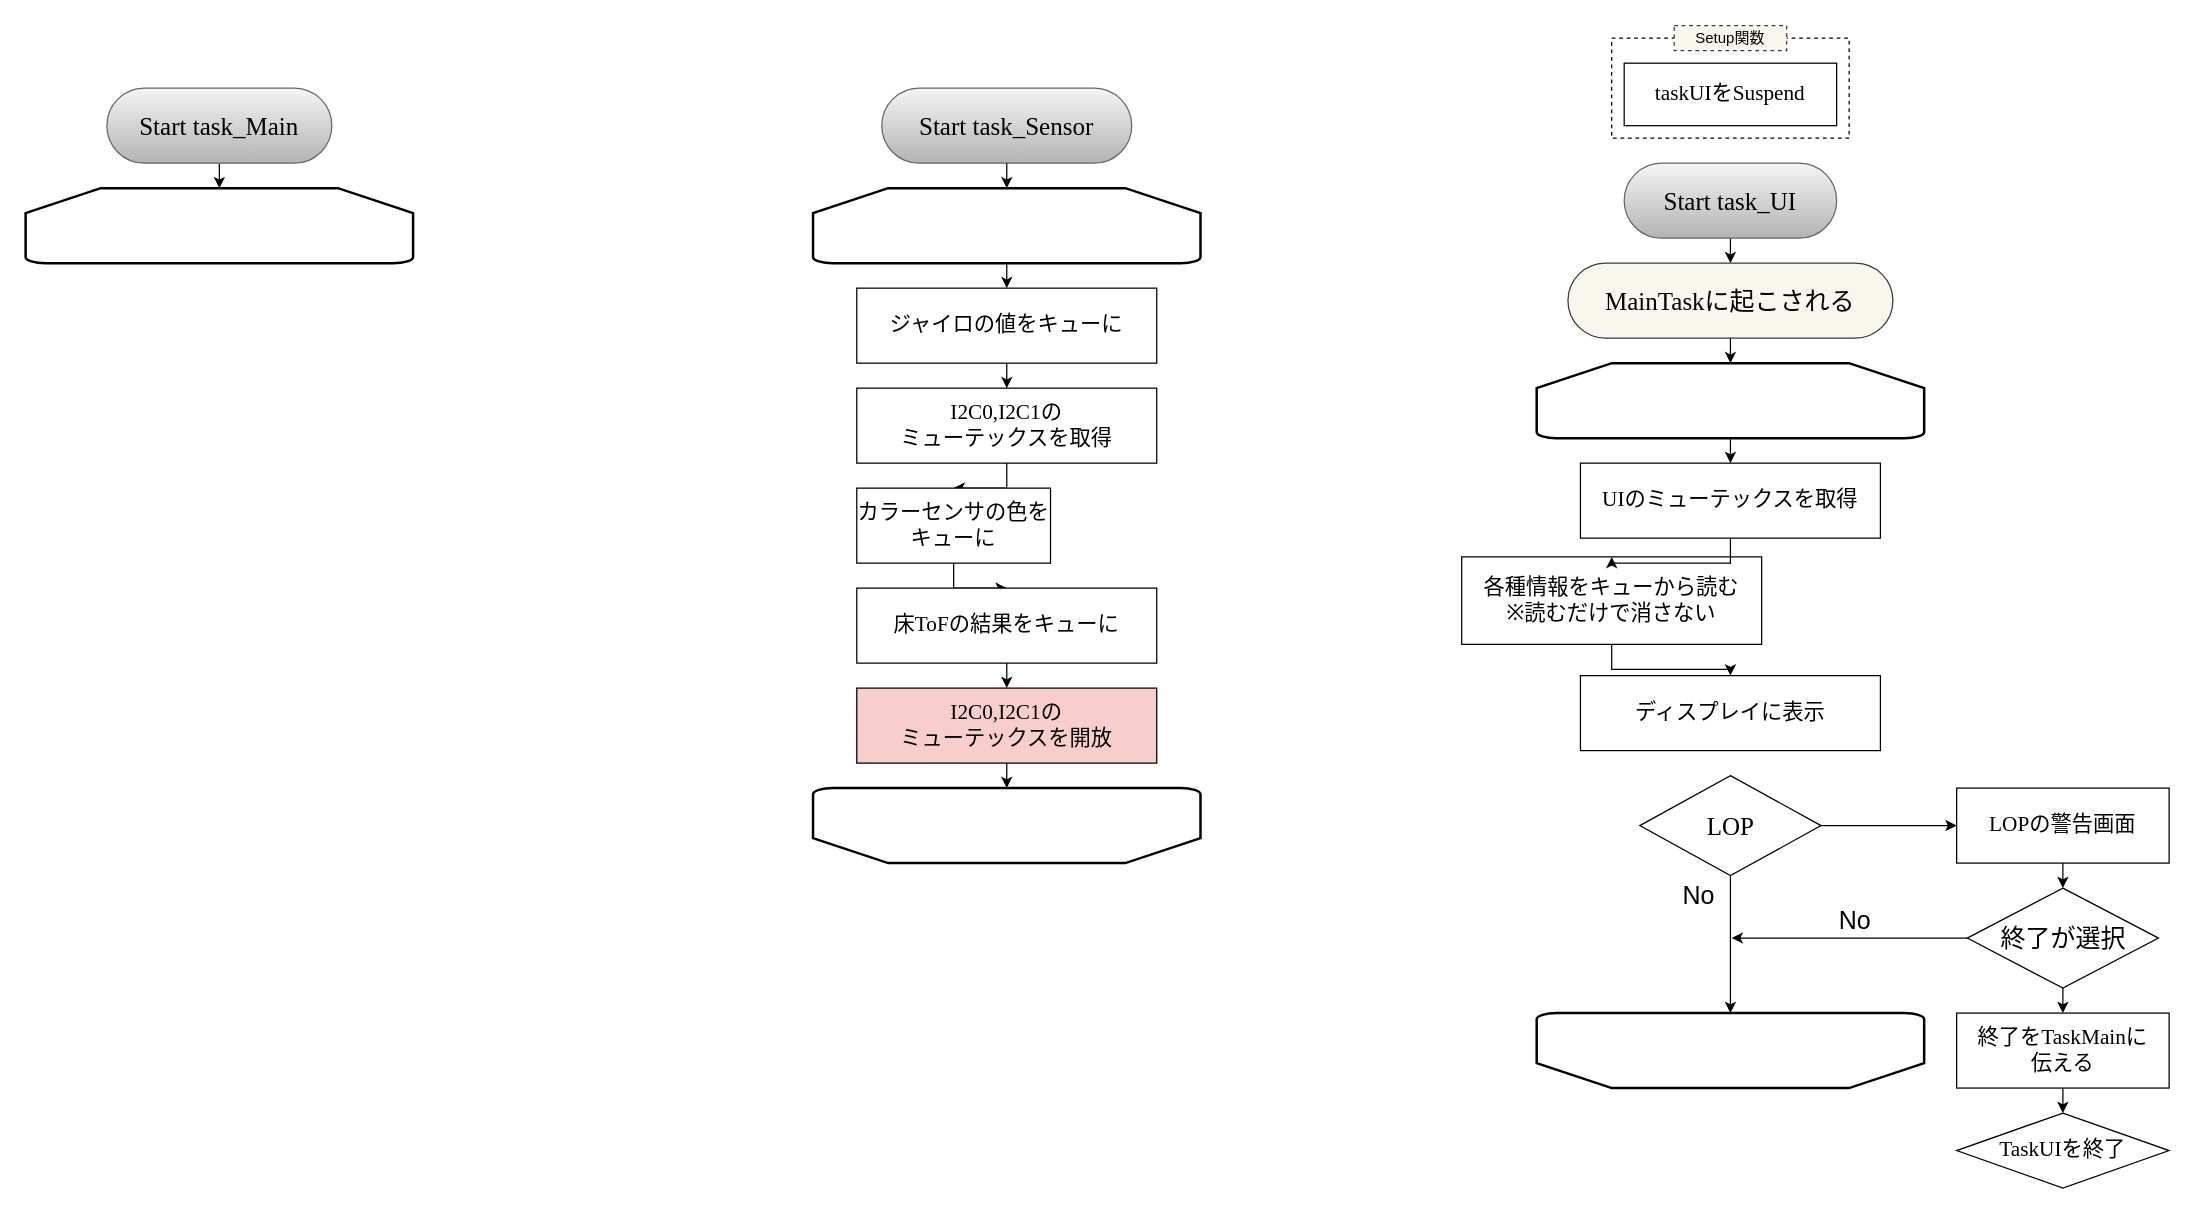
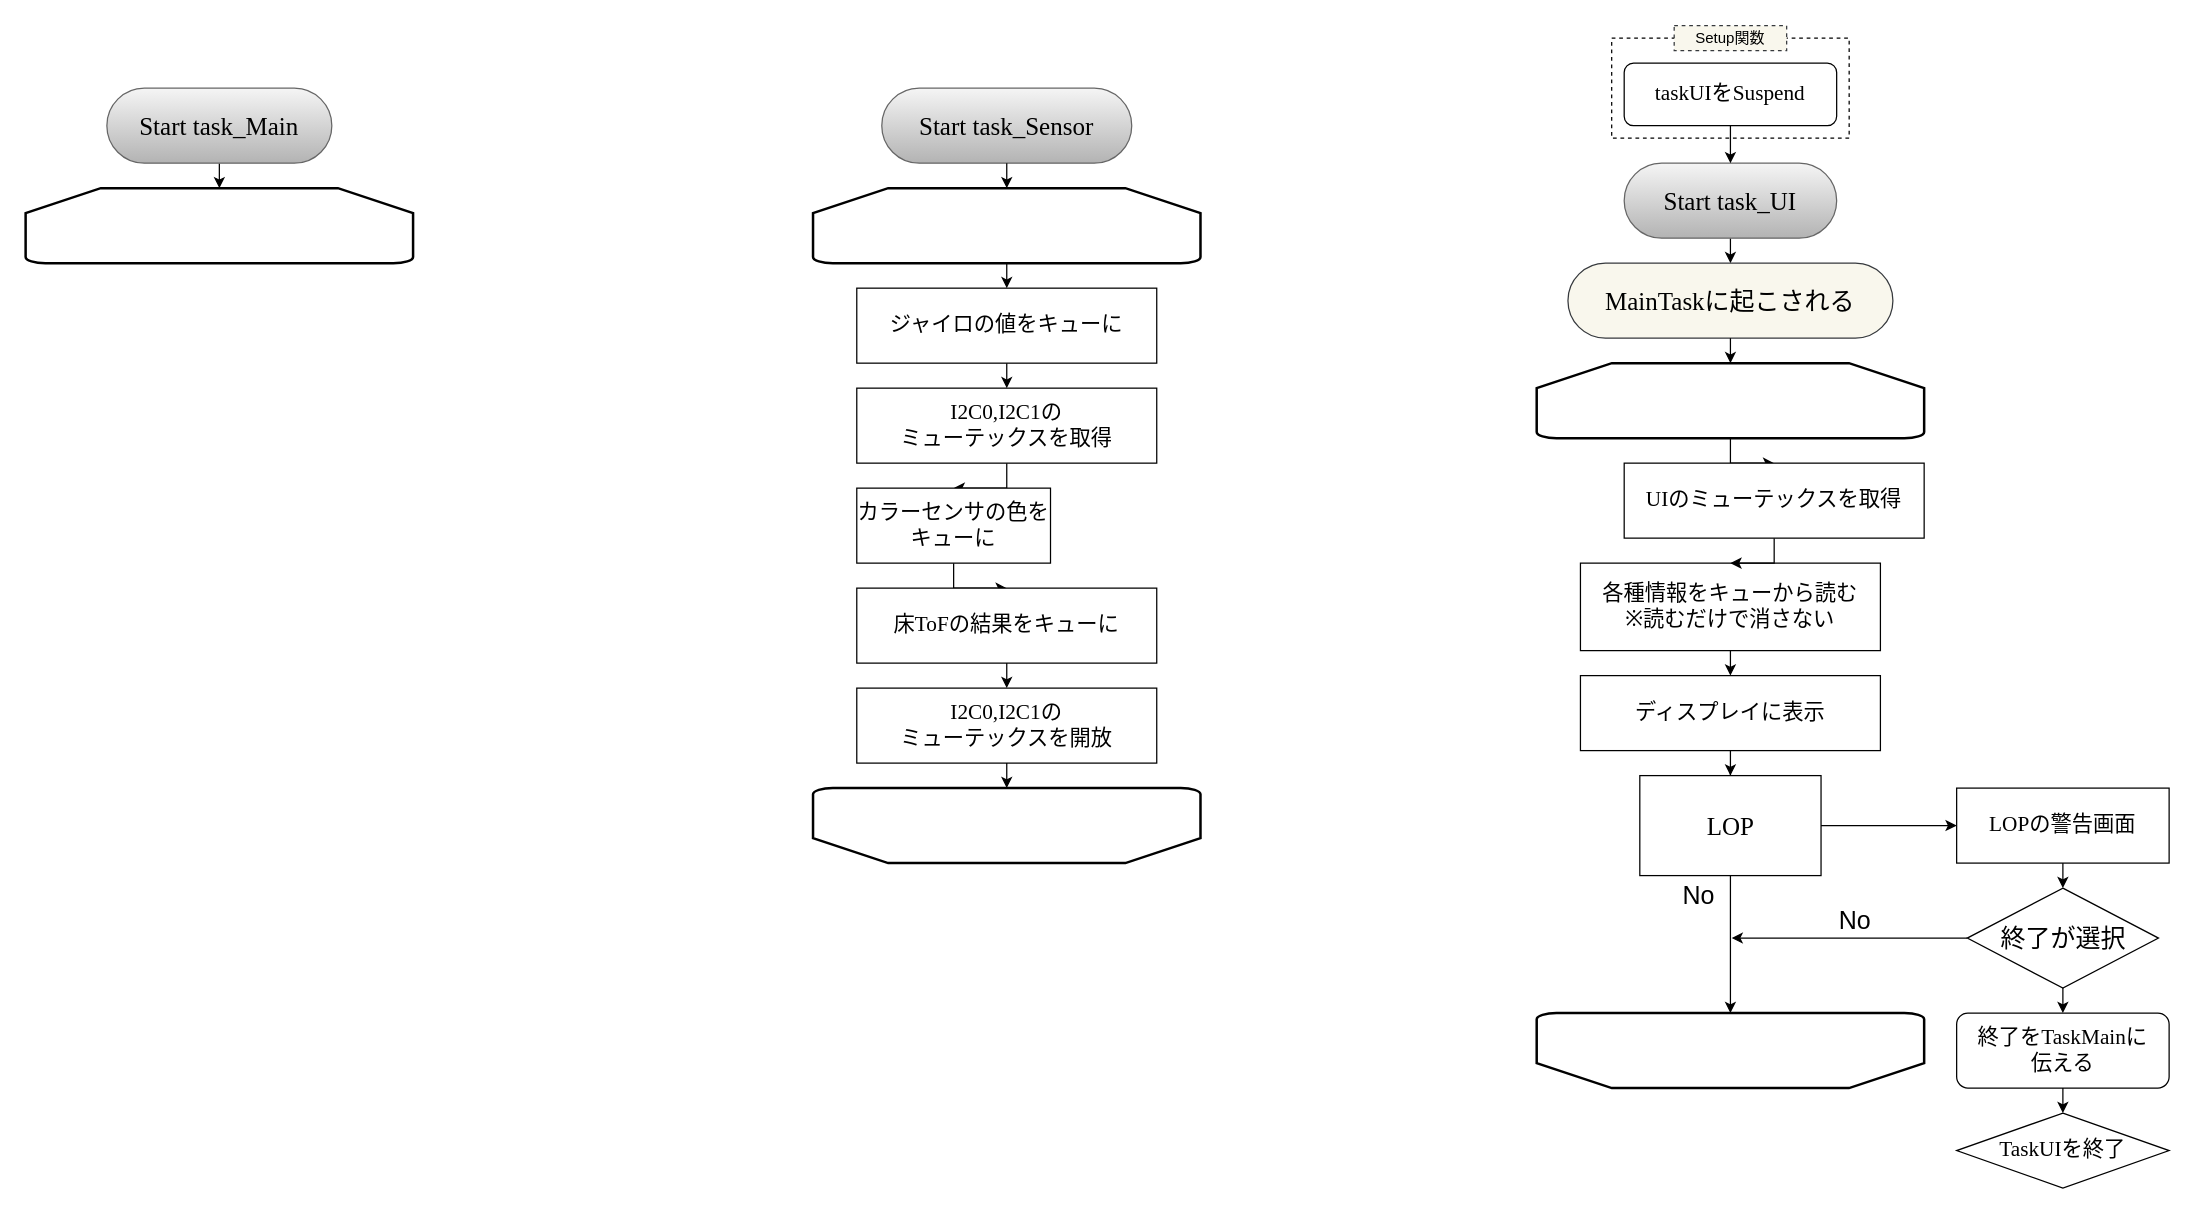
(1731, 94) -> (1731, 94)
none -> (1731, 140)
(1731, 501) -> (1774, 501)
(1612, 601) -> (1731, 607)
(1007, 726) -> (1007, 726)
none -> (1731, 768)
(1731, 826) -> (1731, 826)
(2063, 1051) -> (2063, 1051)
